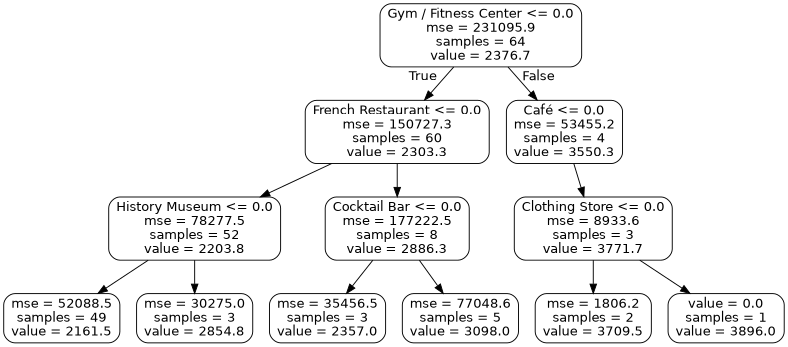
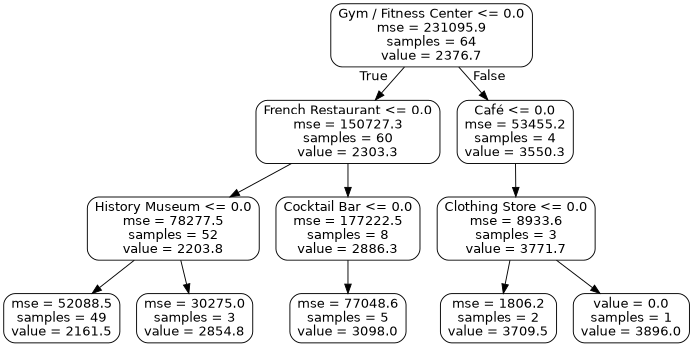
(328, 318) -> none
